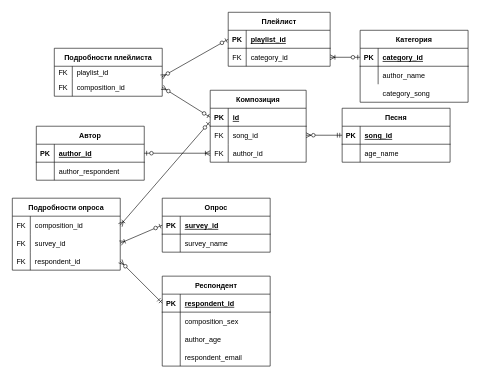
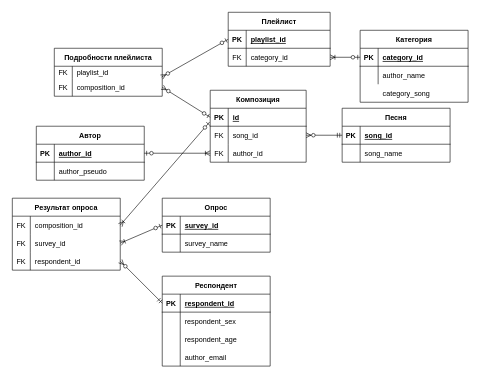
(381, 154) -> (383, 154)
(93, 172) -> (85, 172)
(66, 208) -> (66, 208)
(213, 322) -> (213, 322)
(205, 340) -> (213, 340)
(215, 358) -> (207, 358)
